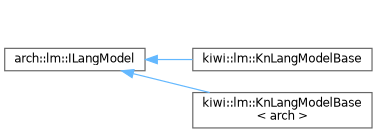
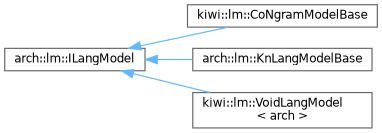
none -> (282, 16)
(282, 60) -> (282, 60)
(282, 110) -> (282, 110)
